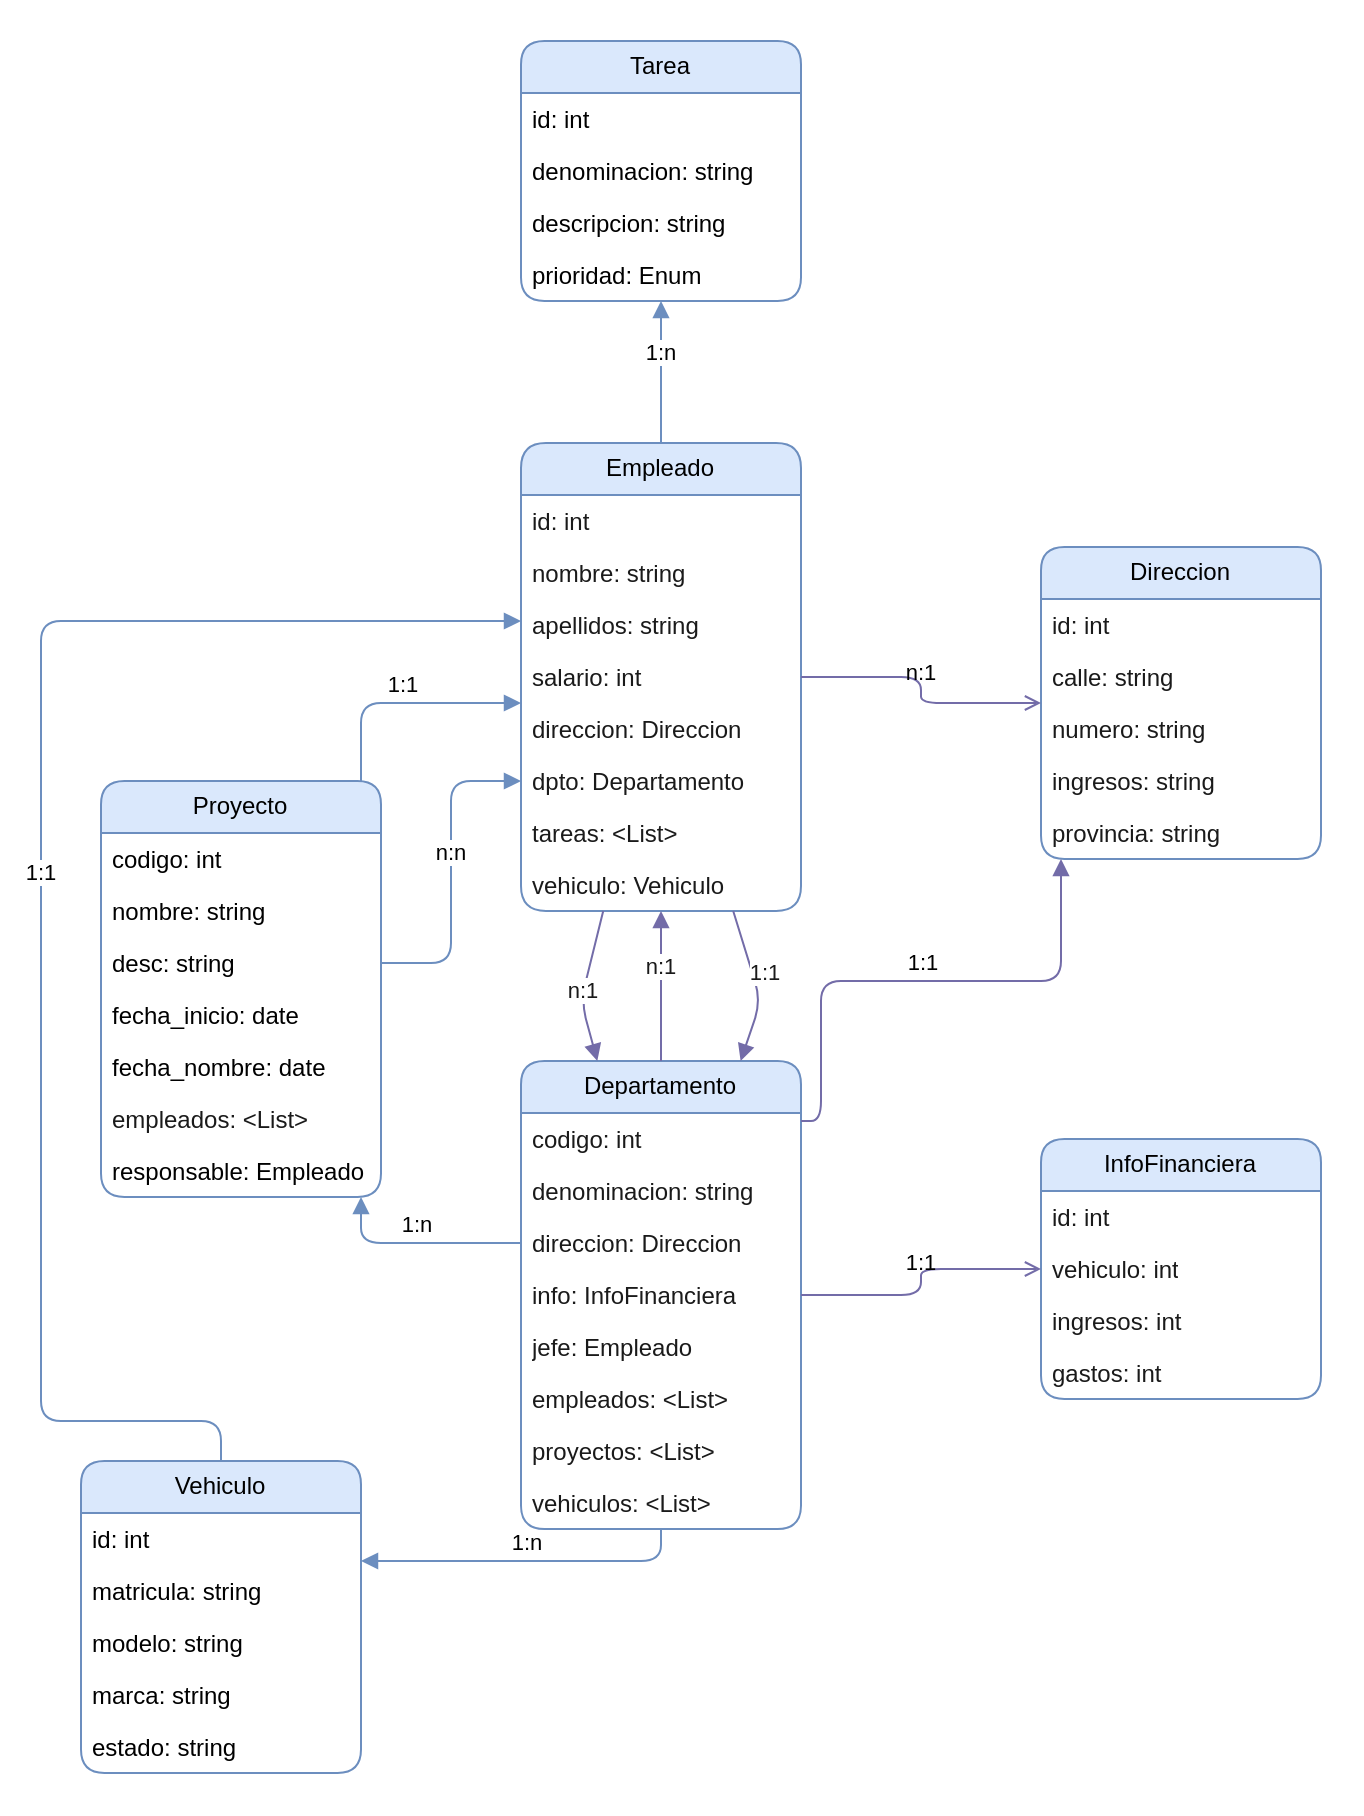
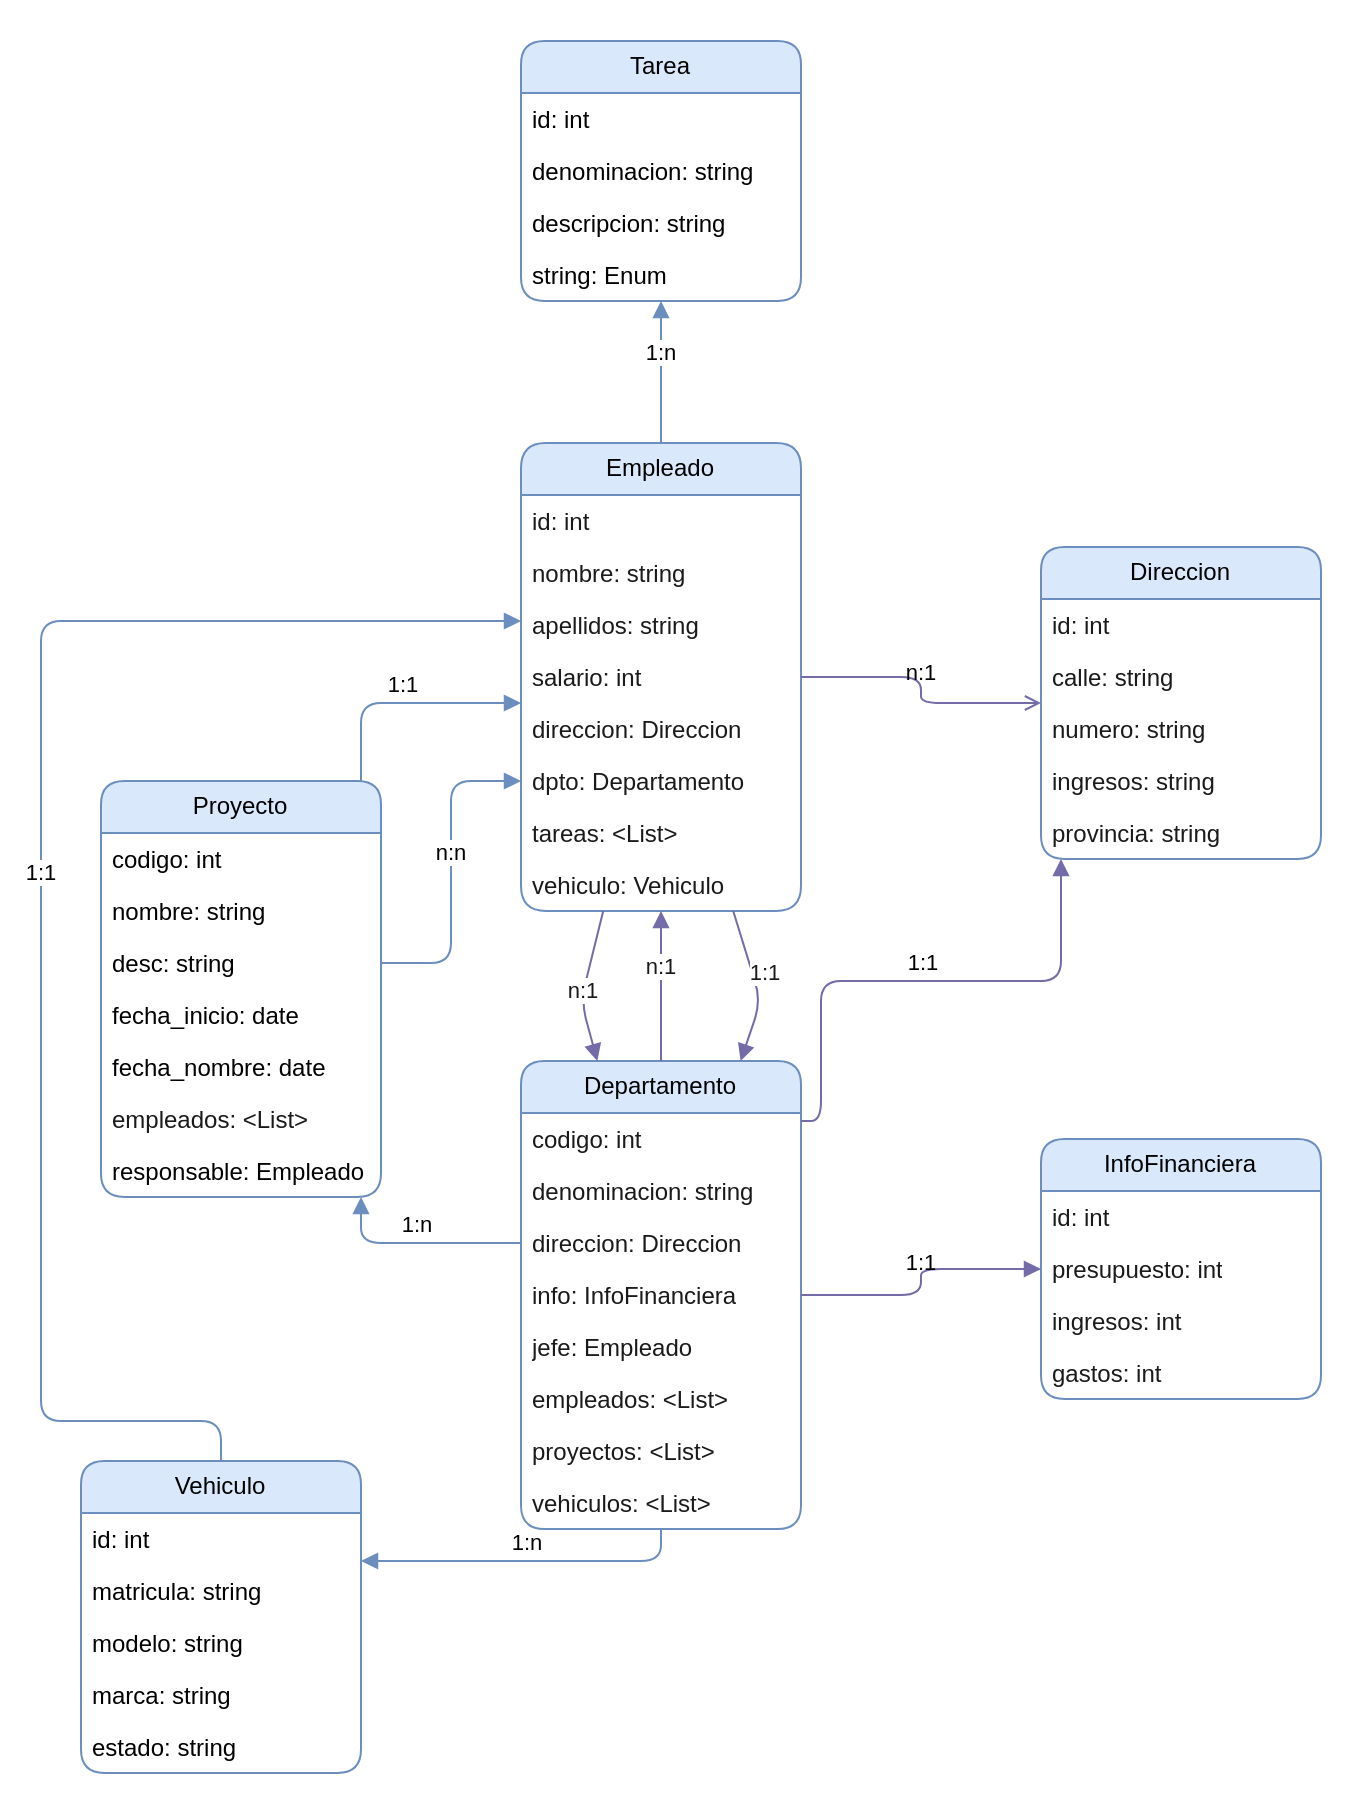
(621, 277) -> (604, 277)
(1027, 1269) -> (1023, 1269)
(1125, 1271) -> (1151, 1271)
